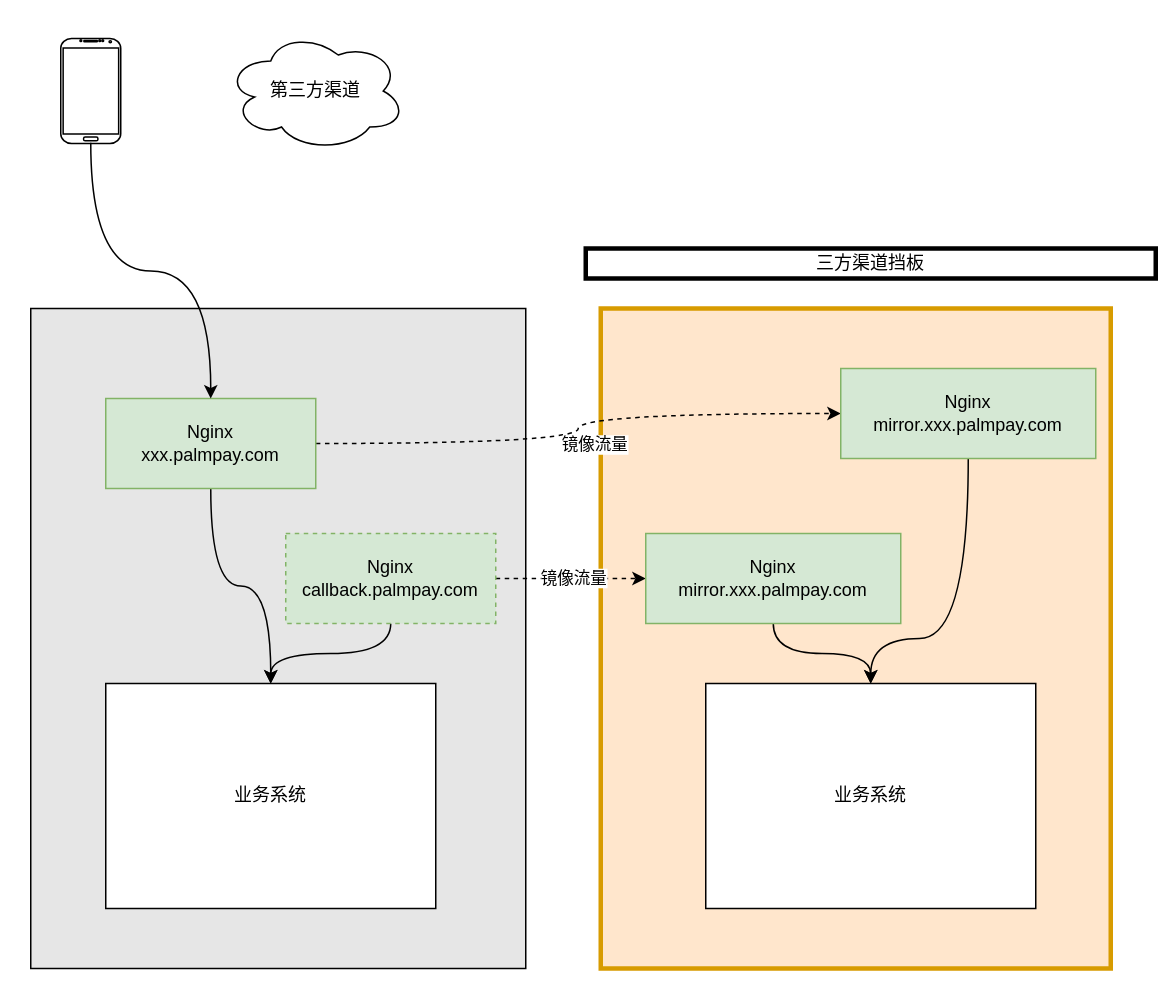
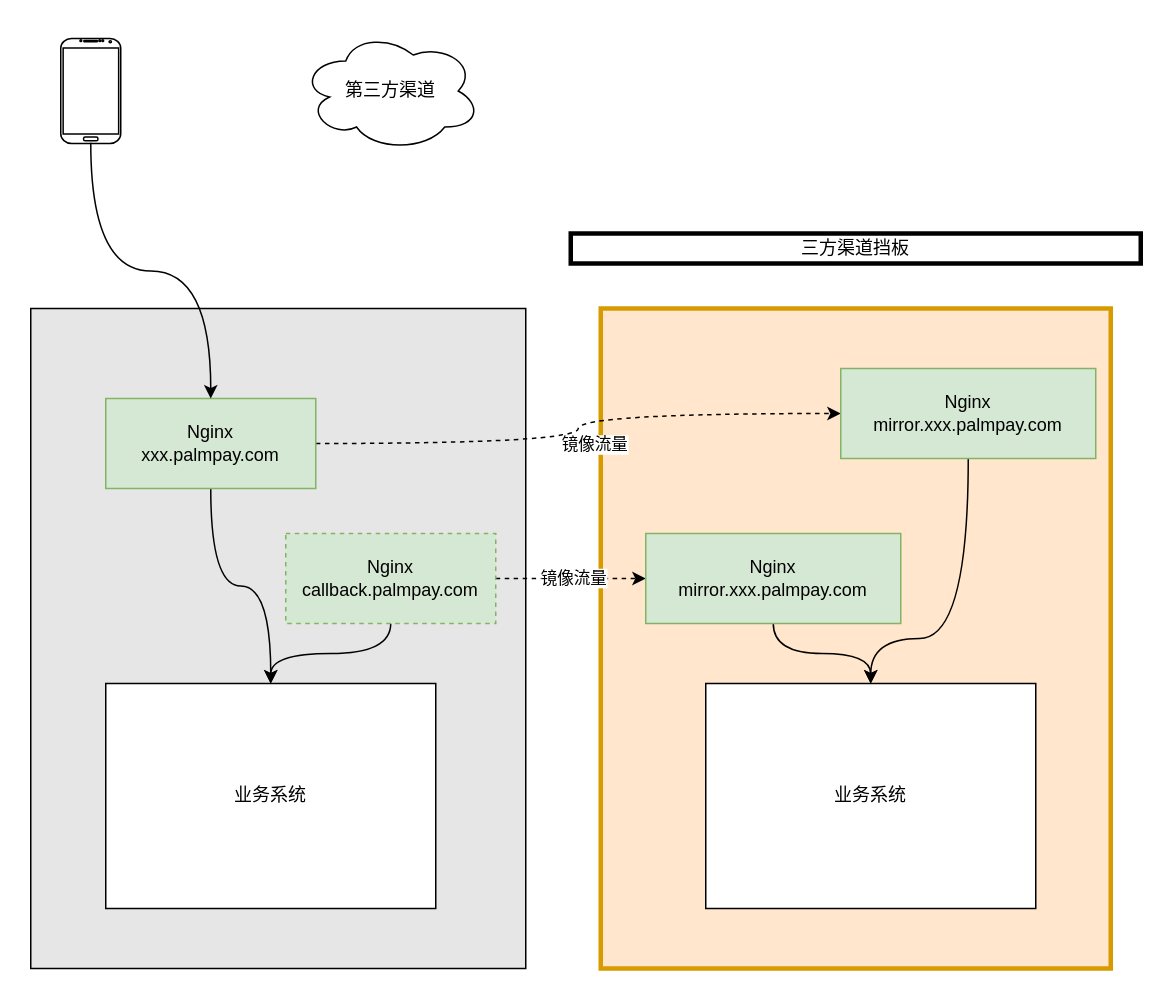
(316, 91) -> (391, 91)
(871, 263) -> (856, 248)
